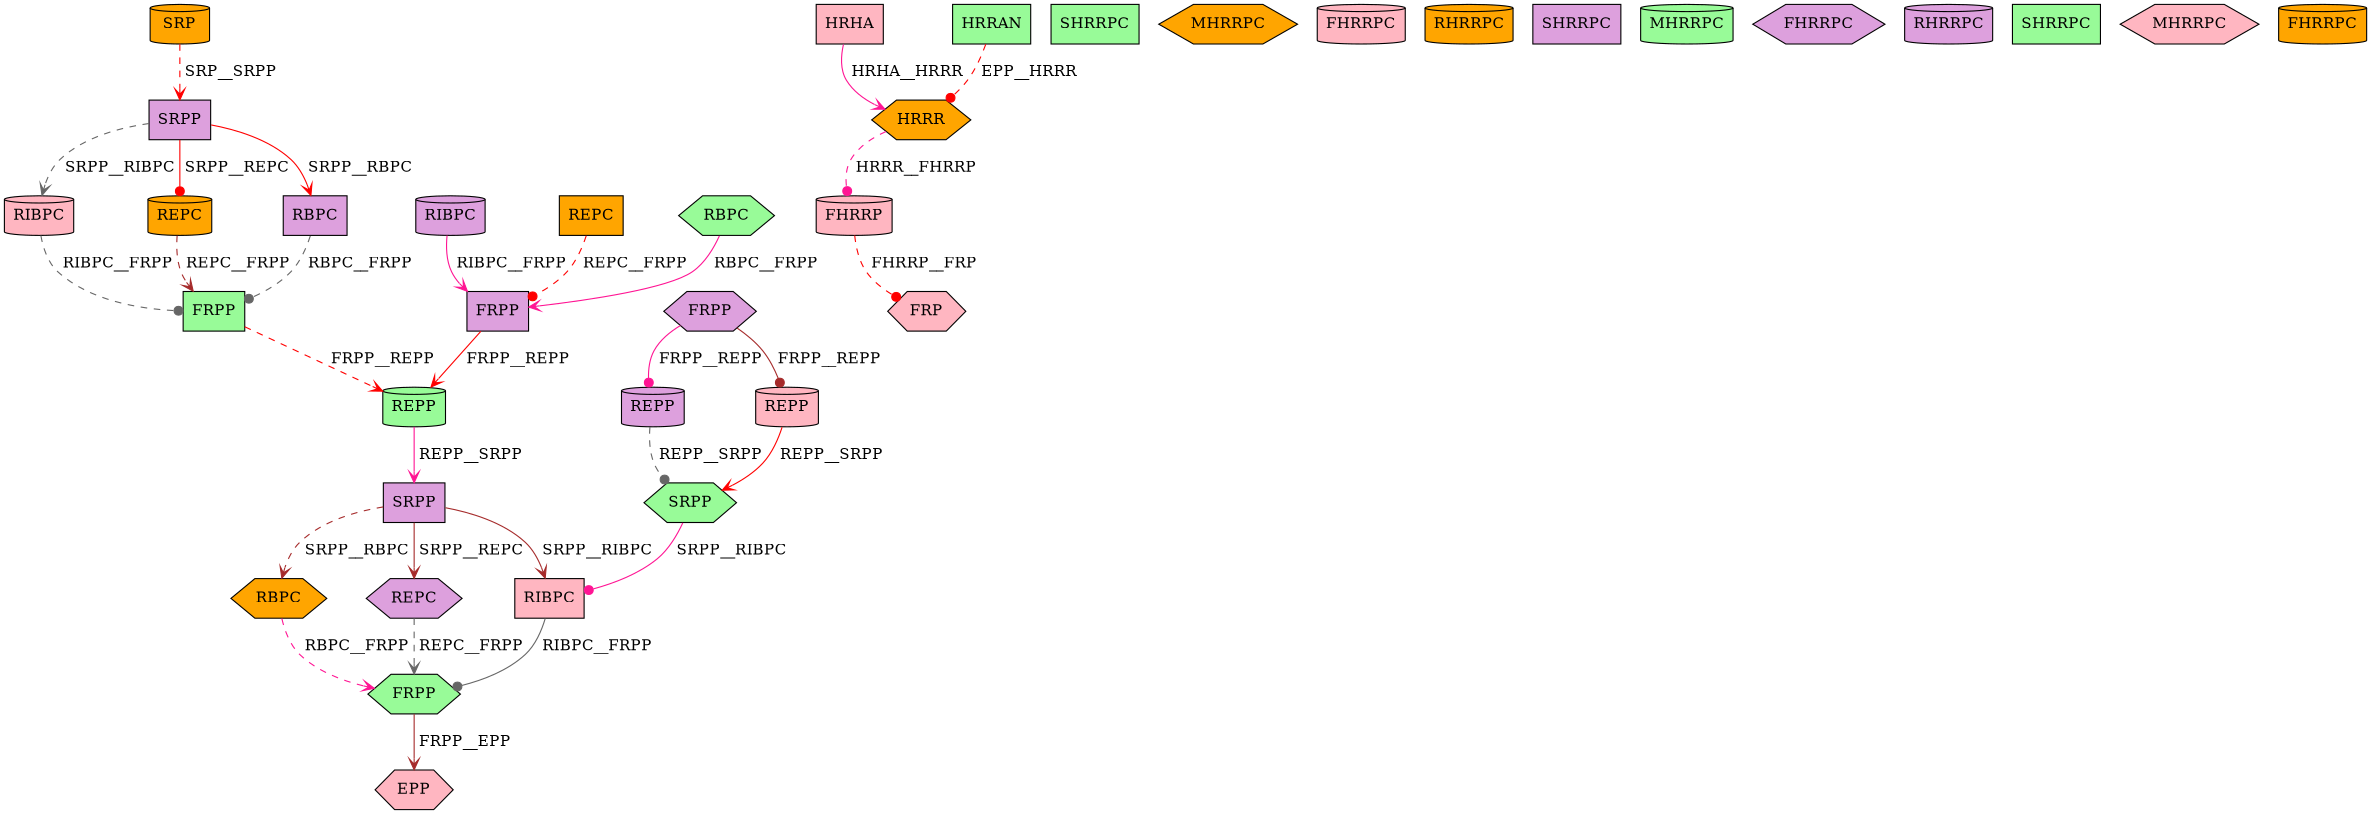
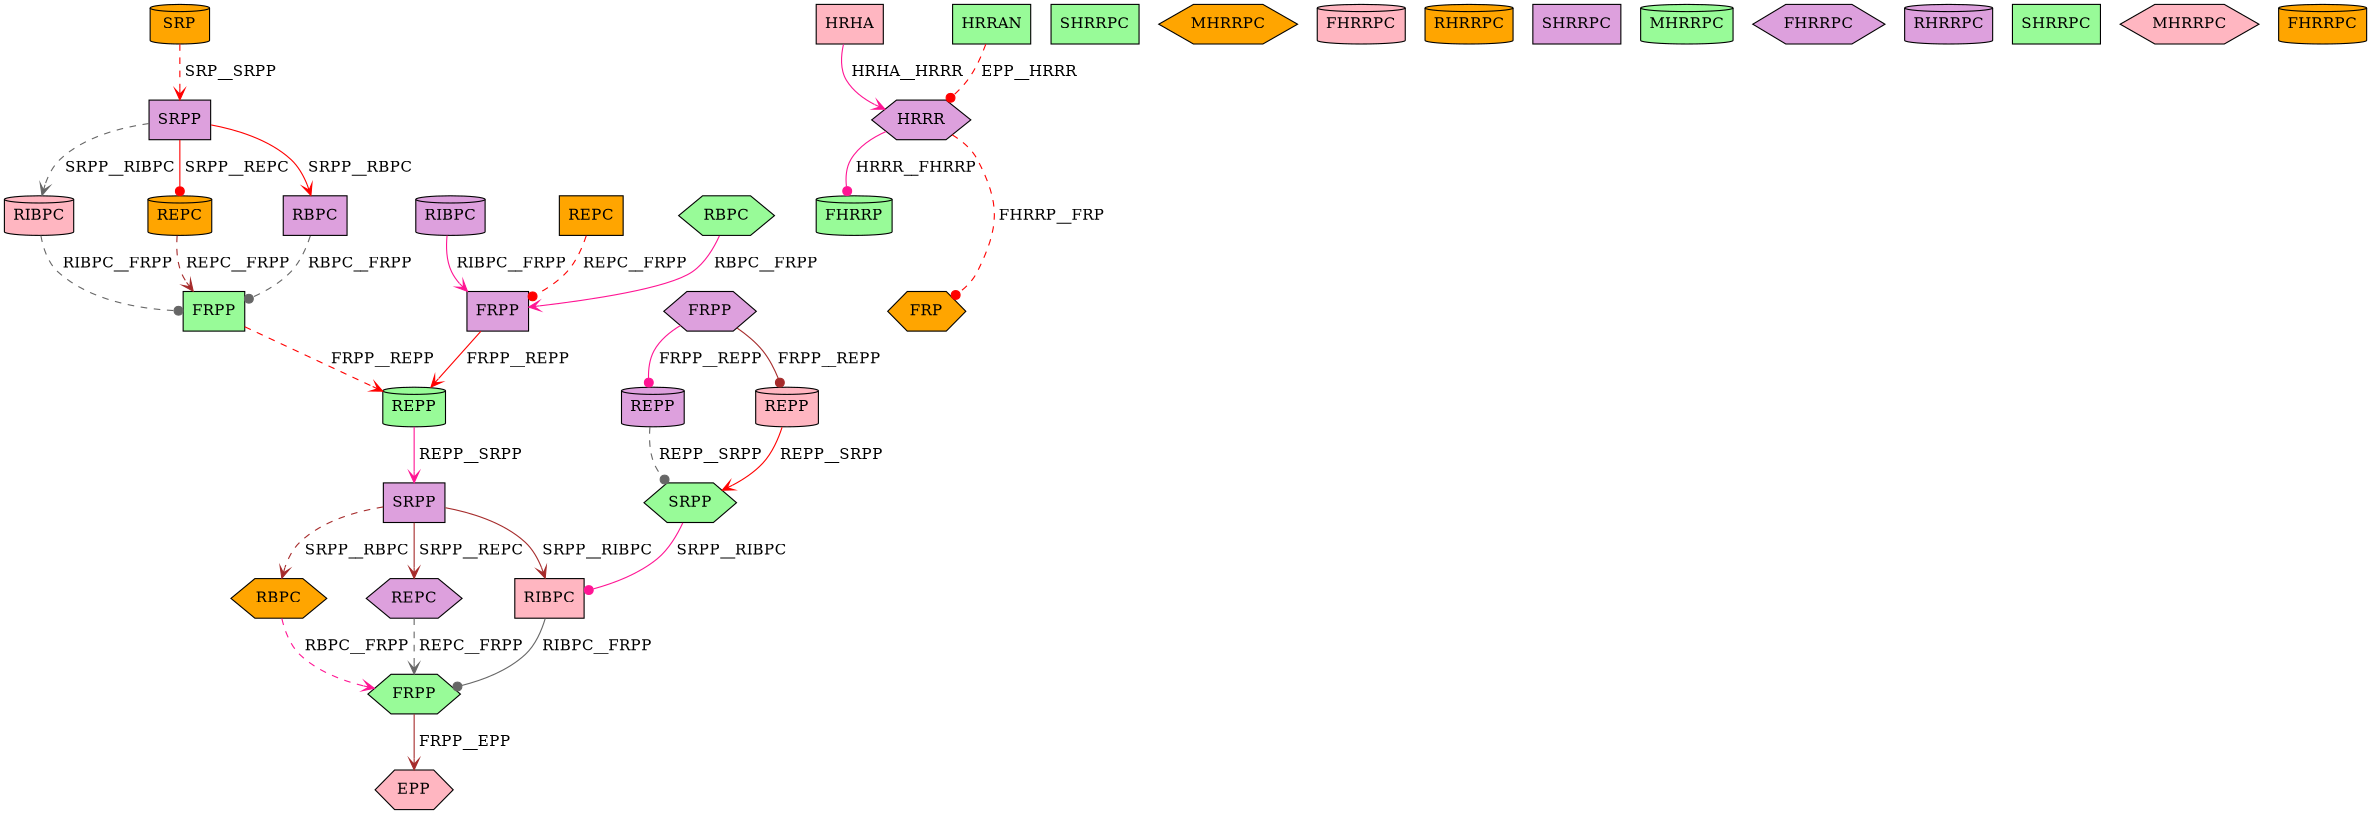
(921, 120) -> (921, 120)
(856, 152) -> (856, 152)
(854, 216) -> (854, 216)
(865, 270) -> (994, 212)
(927, 311) -> (927, 311)
